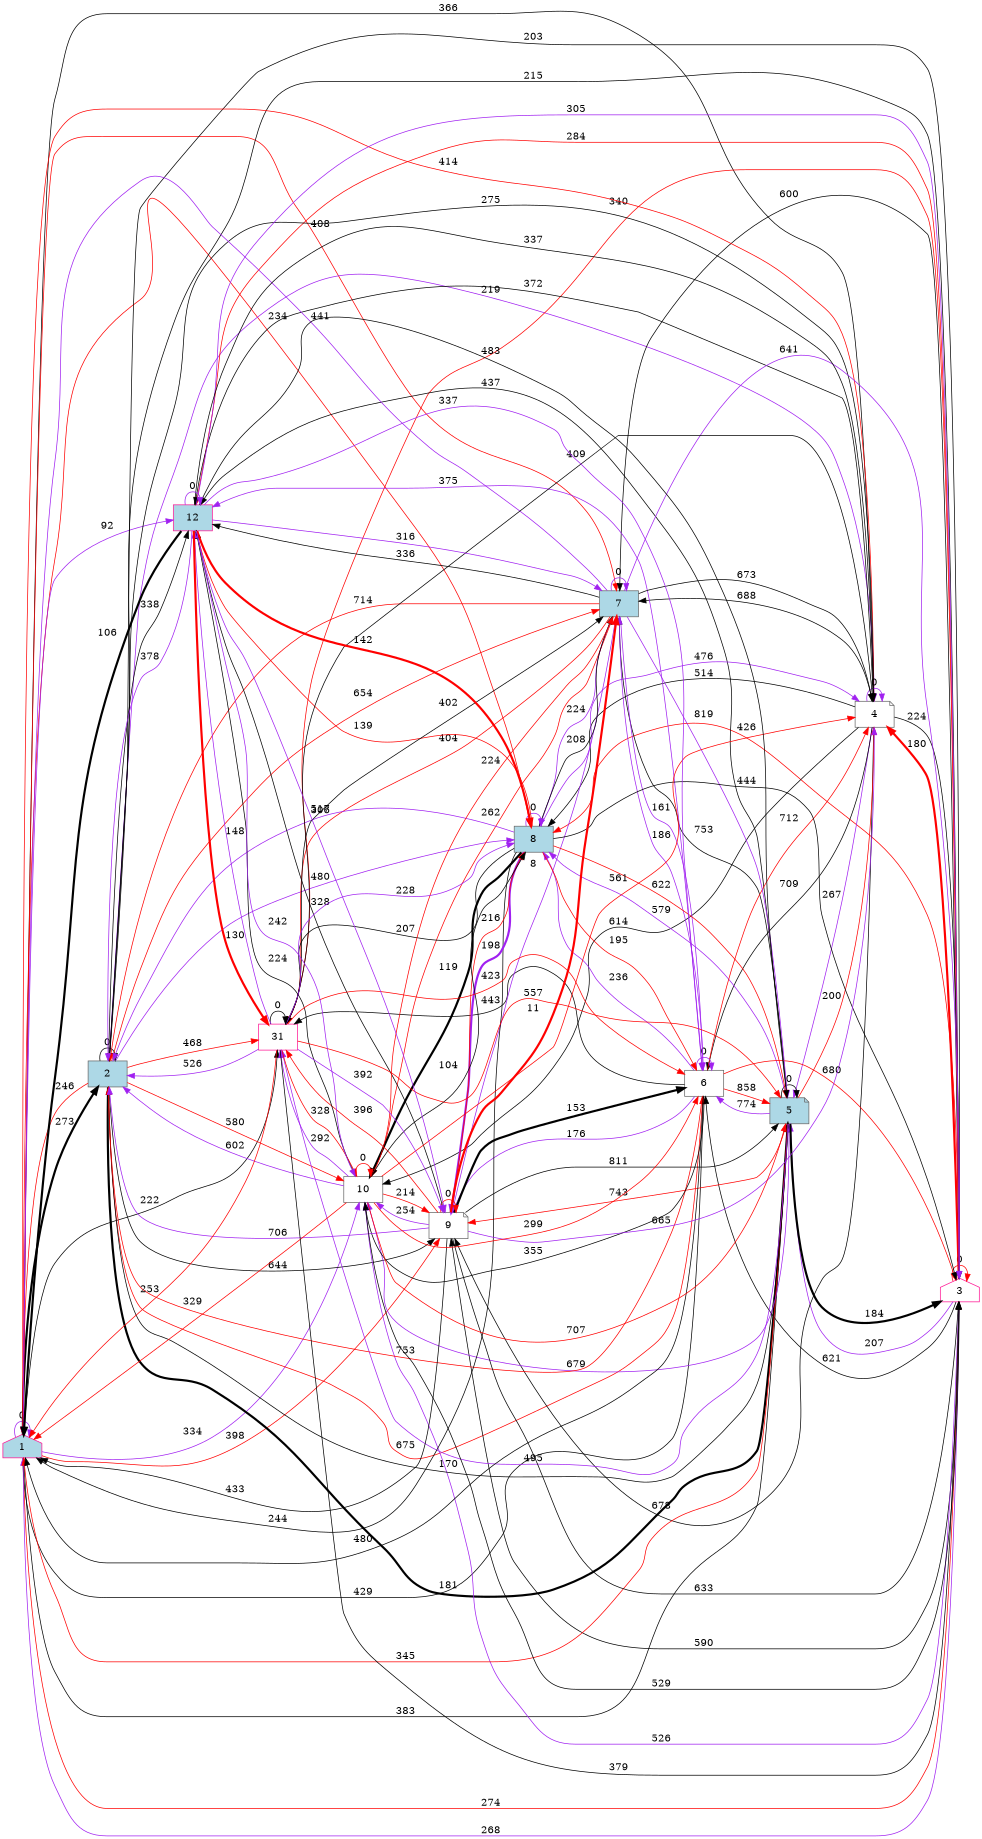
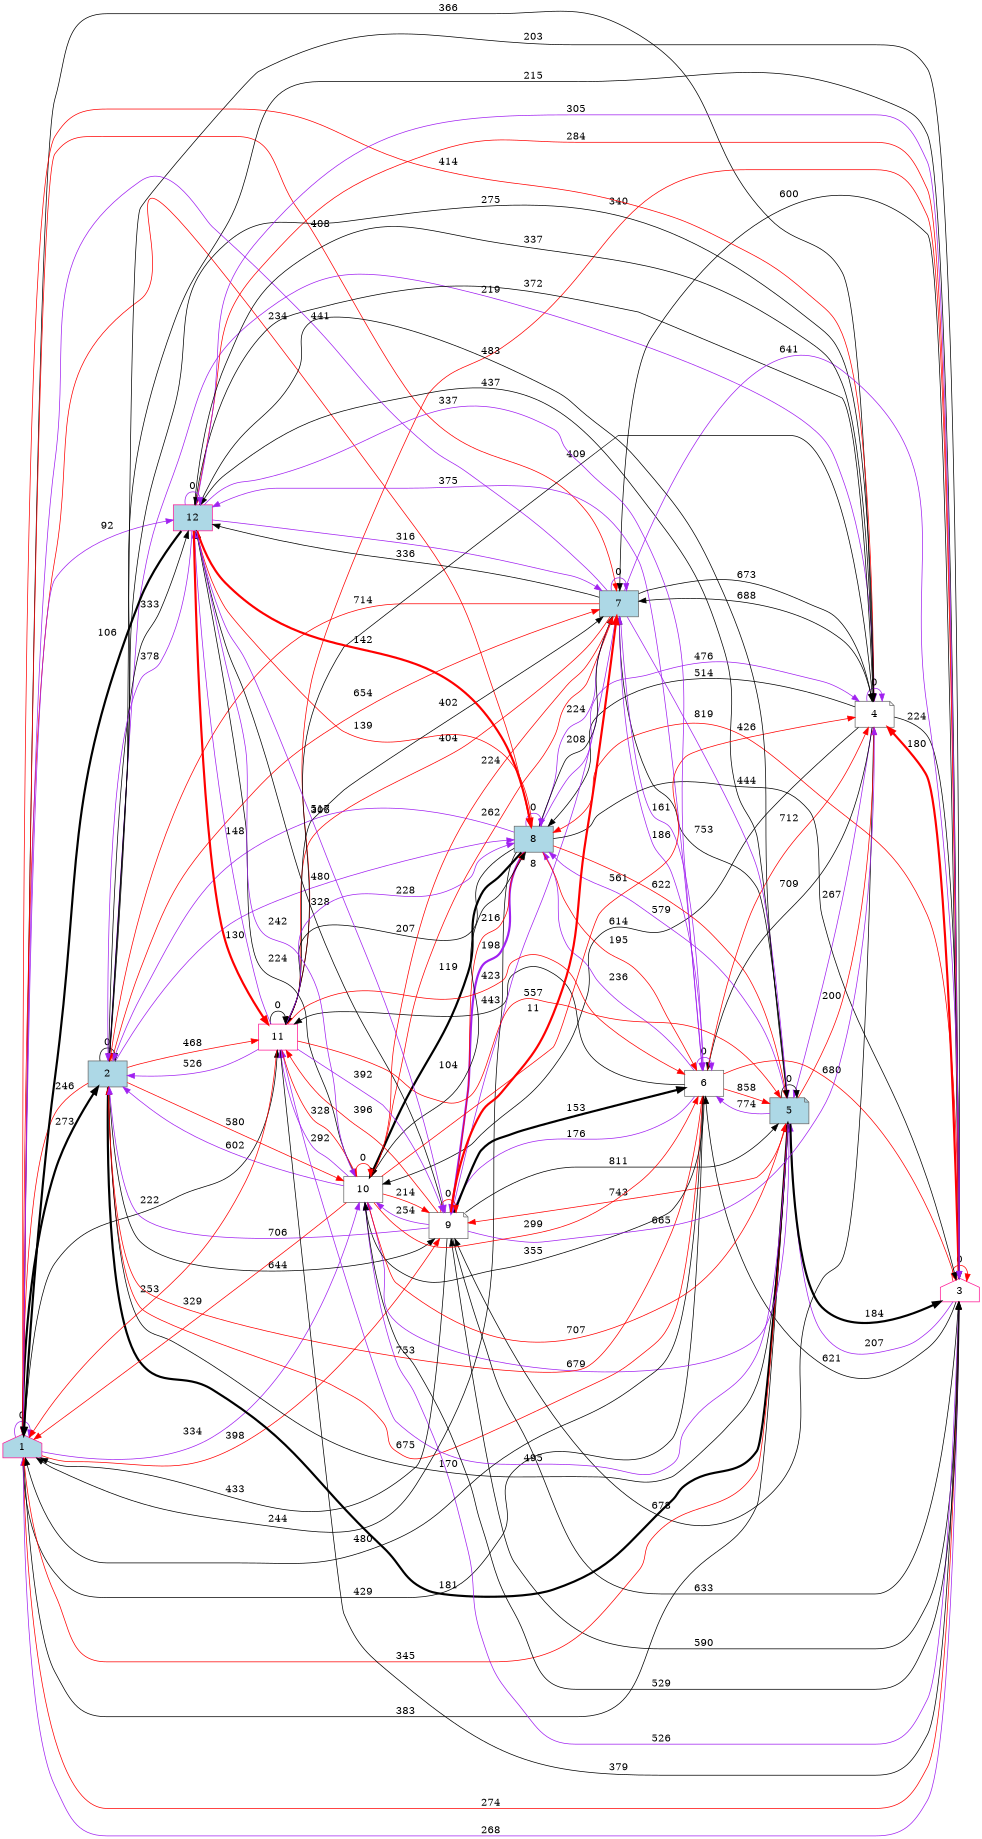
(150, 605) -> (150, 605)
(278, 1037) -> (278, 1037)
